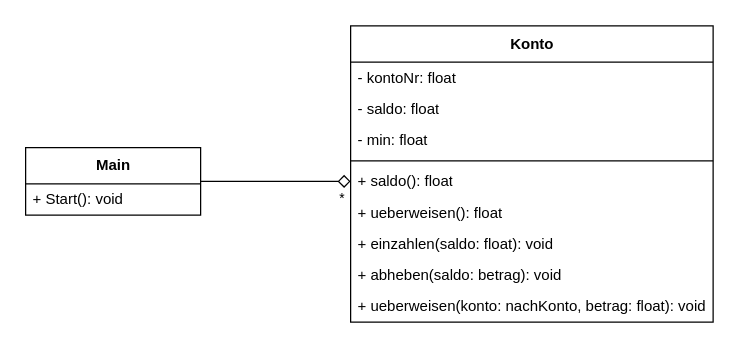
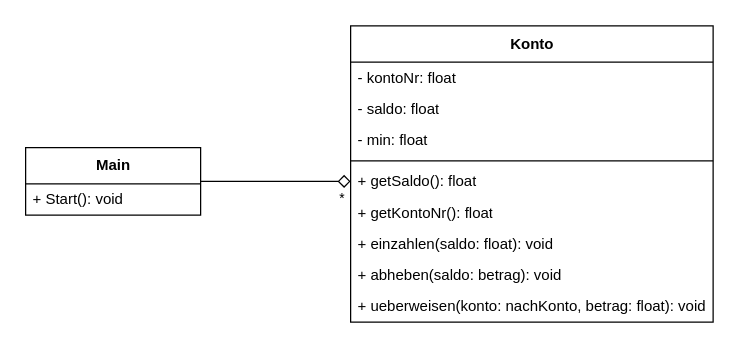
(416, 182) -> (428, 182)
(441, 213) -> (439, 213)
